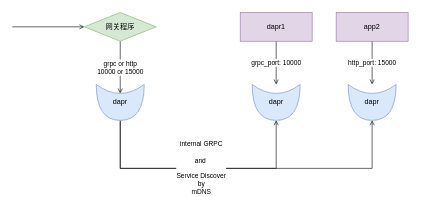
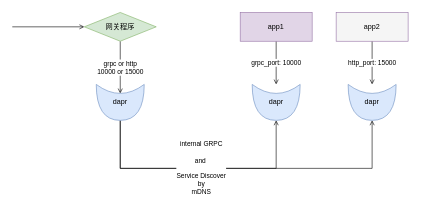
(276, 27) -> (276, 27)
(372, 27) -> (372, 27)
